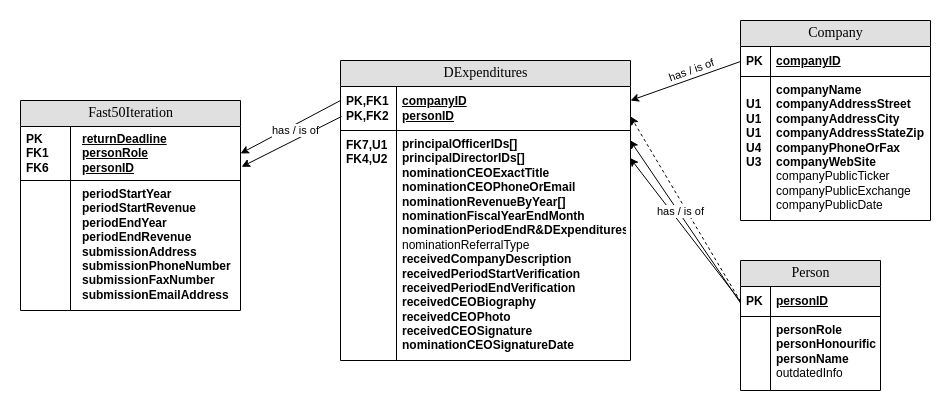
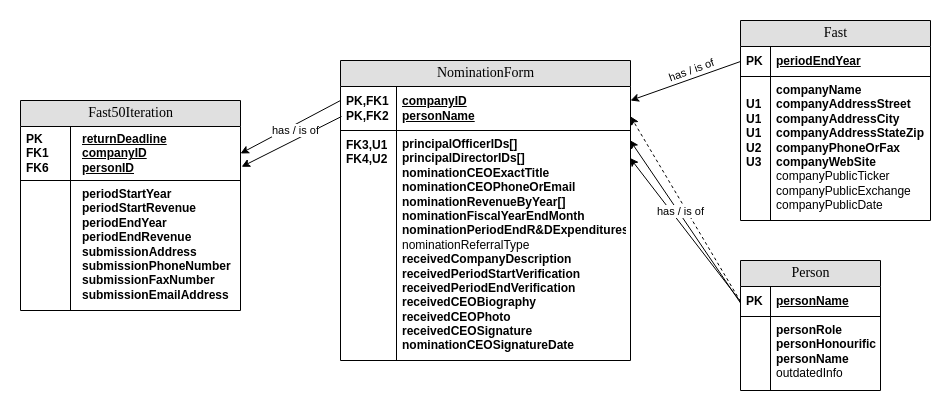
(836, 34) -> (836, 34)
(807, 62) -> (819, 62)
(486, 74) -> (486, 74)
(433, 109) -> (436, 109)
(753, 120) -> (753, 120)
(365, 153) -> (365, 153)
(126, 154) -> (126, 154)
(803, 302) -> (810, 302)
